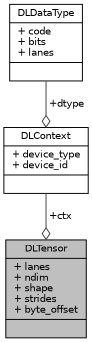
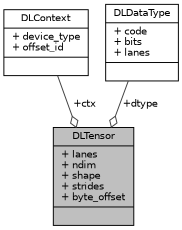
(46, 98) -> (122, 98)
(40, 165) -> (38, 48)
